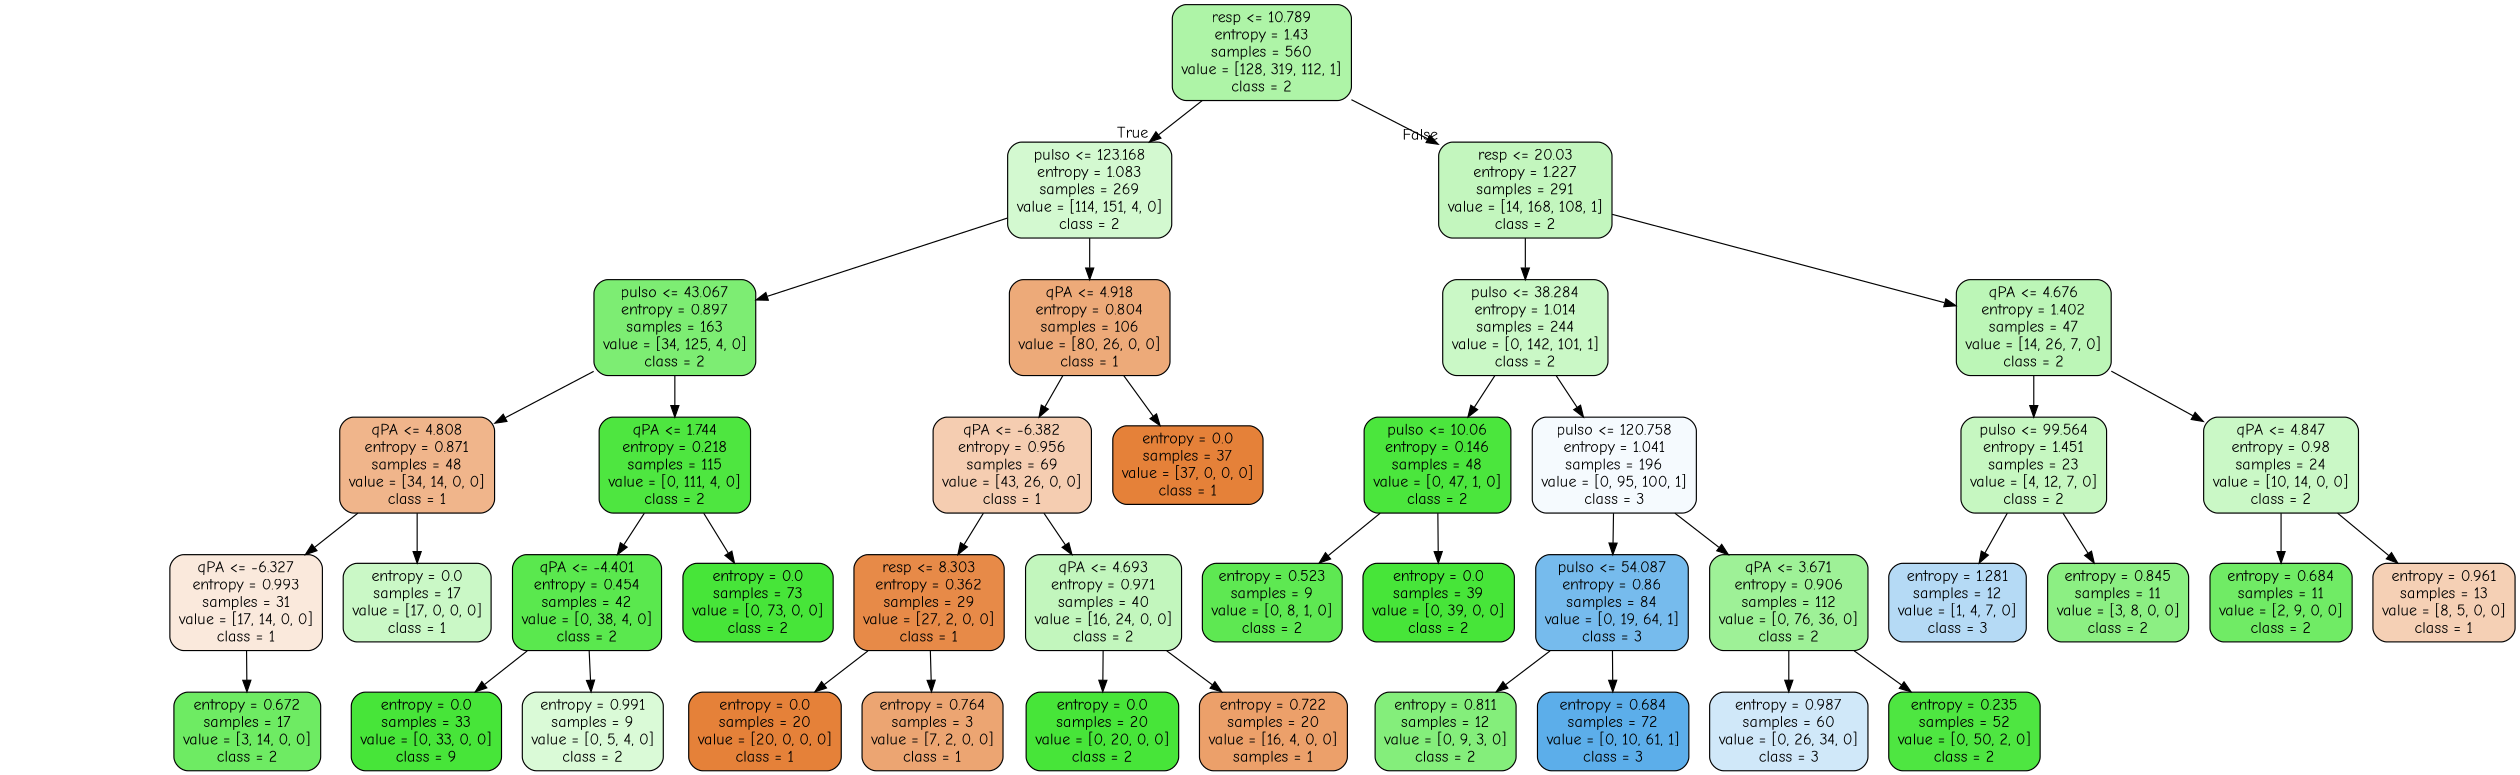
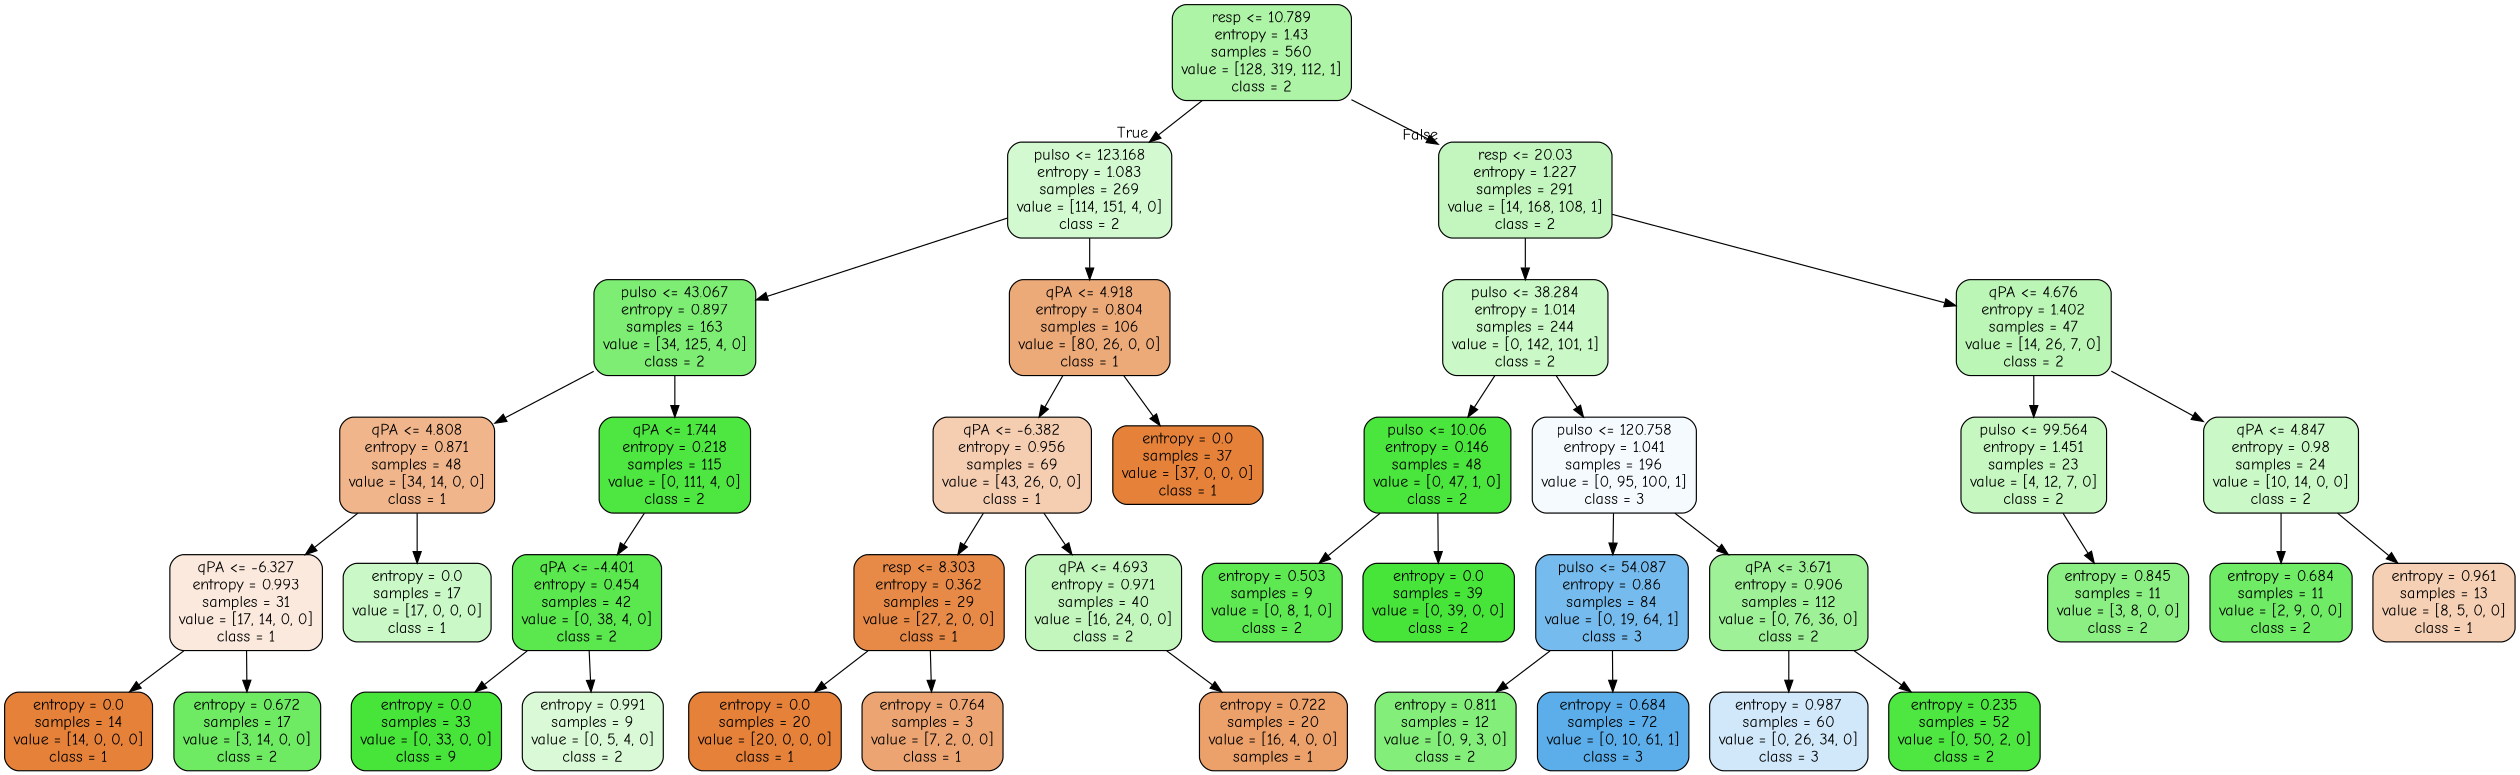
(758, 603) -> none
(1272, 603) -> (1272, 603)
(1958, 603) -> none
none -> (79, 731)
(1102, 731) -> none
